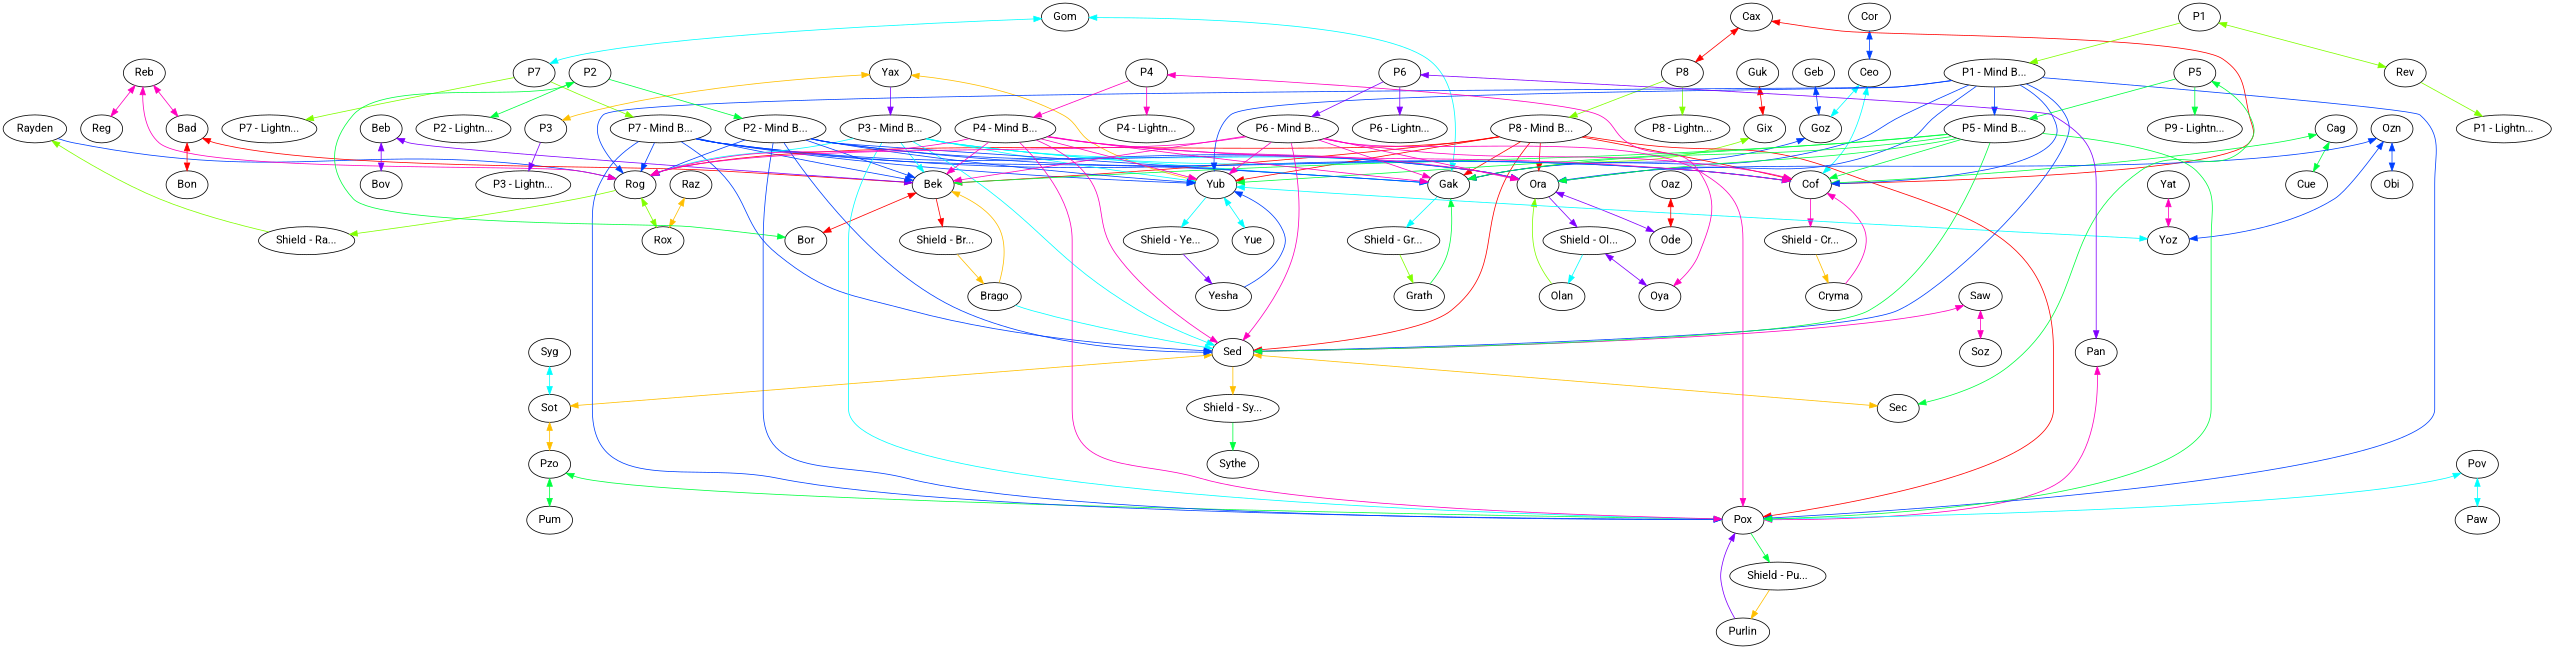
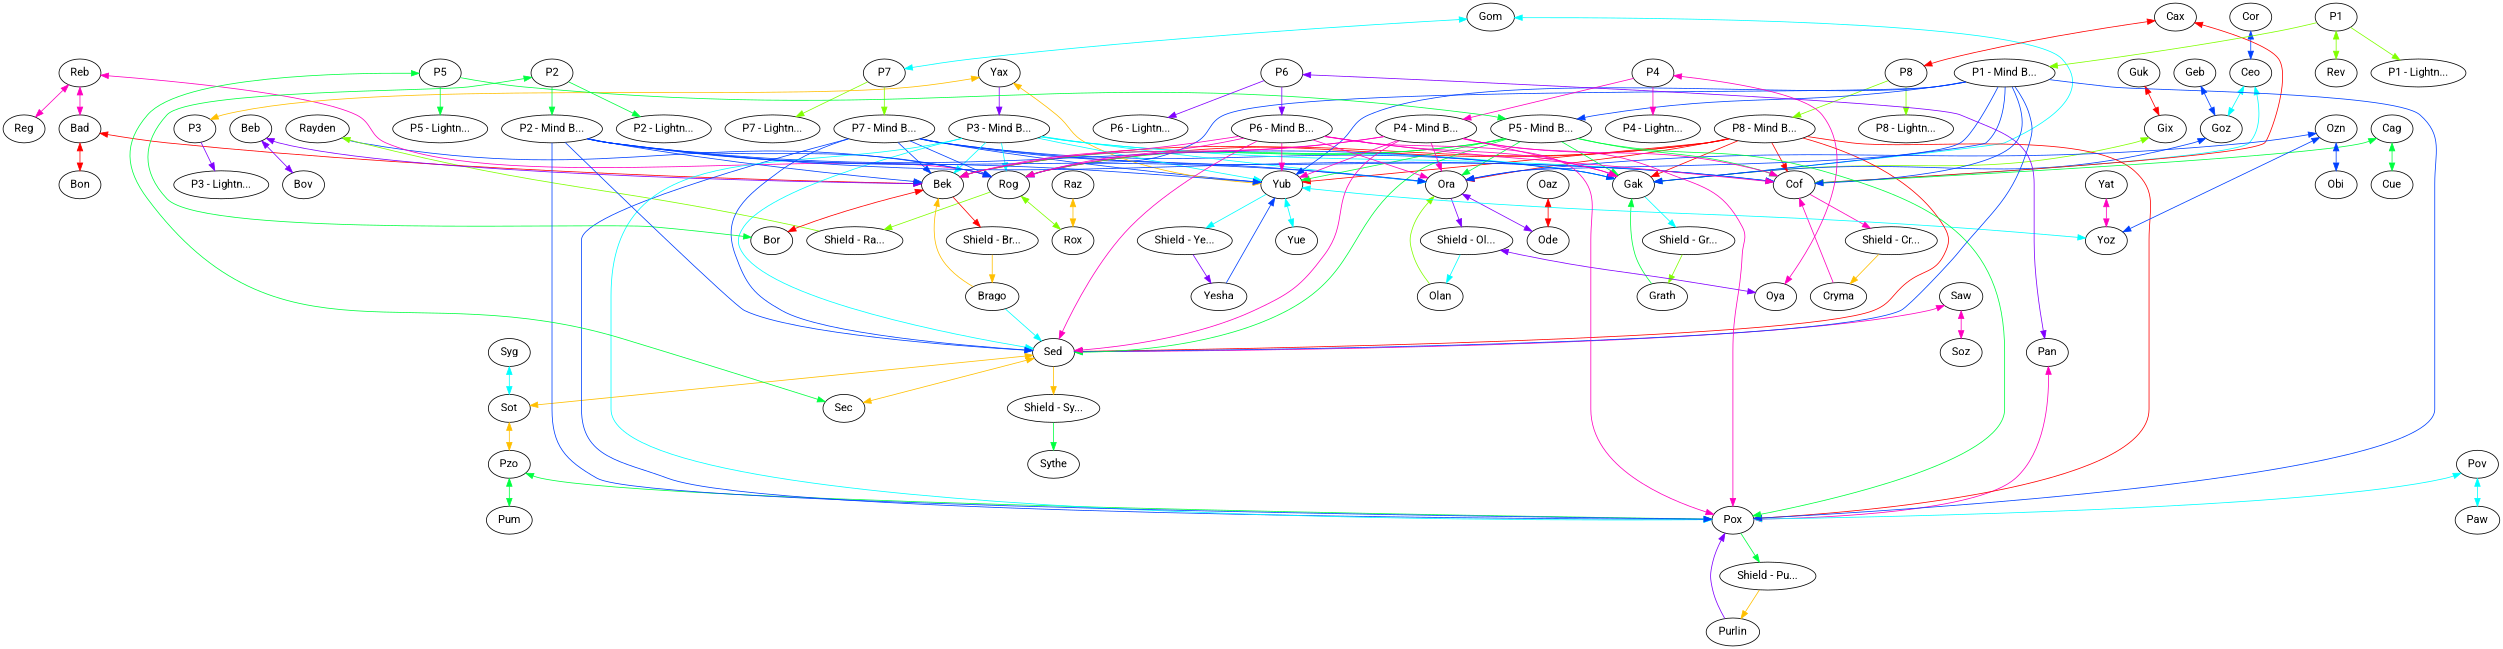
(2448, 97) -> (2372, 41)
(2195, 129) -> (440, 129)
none -> (1269, 153)
